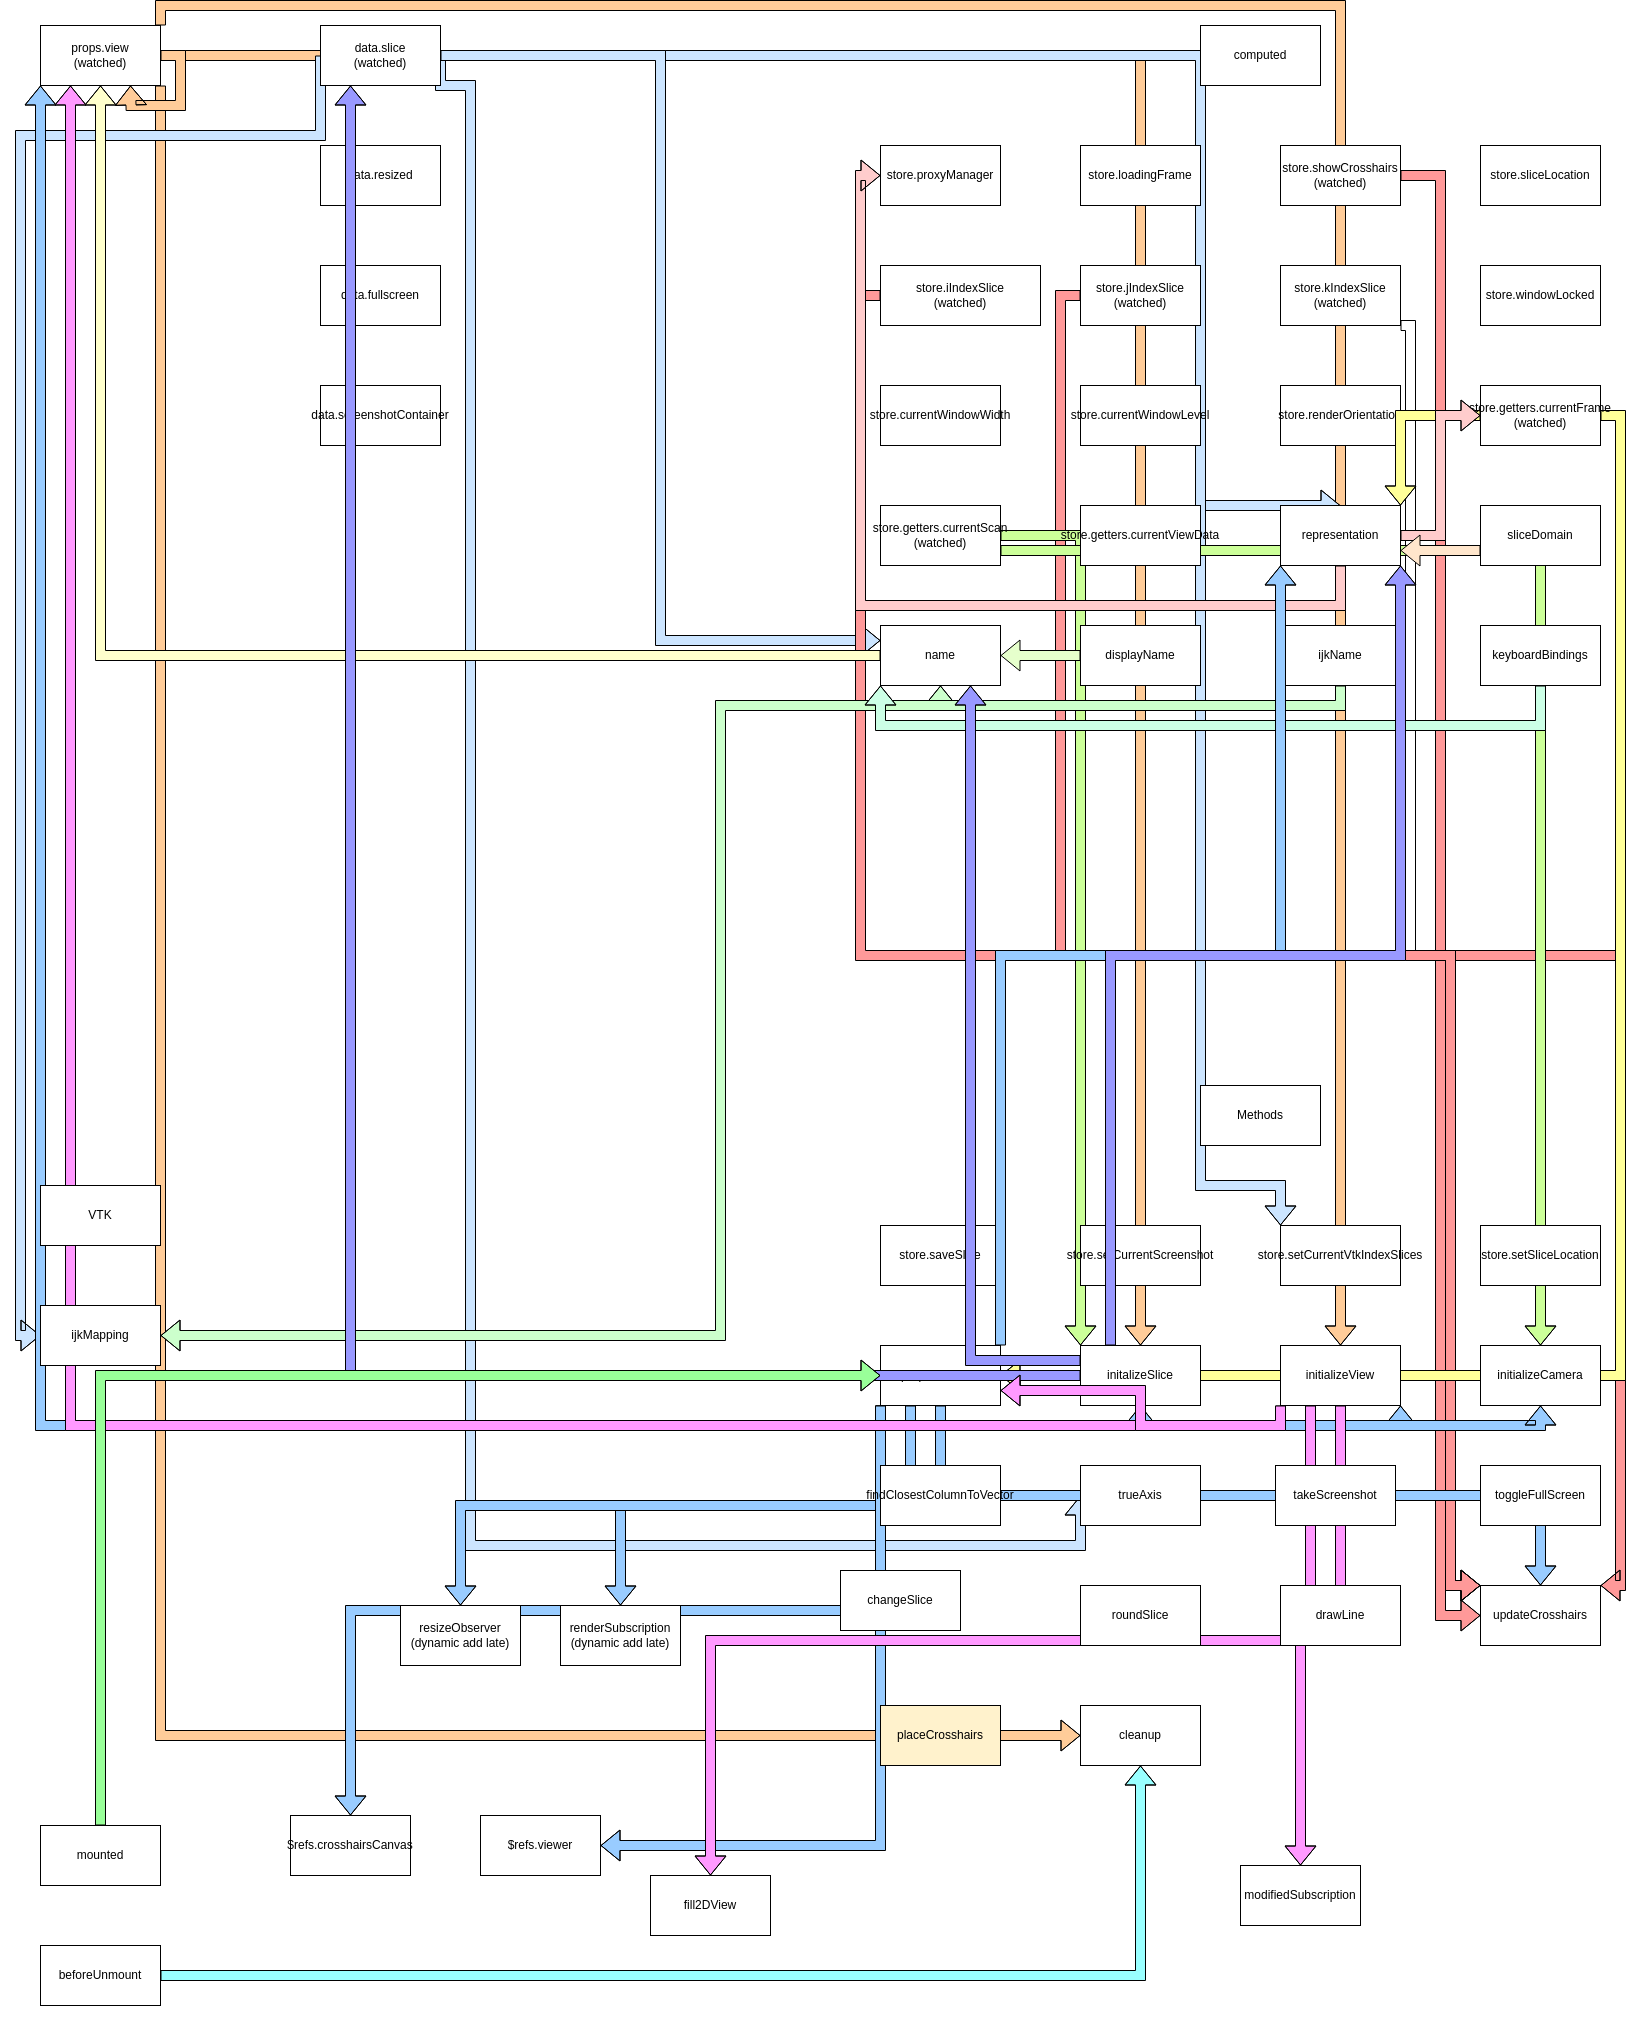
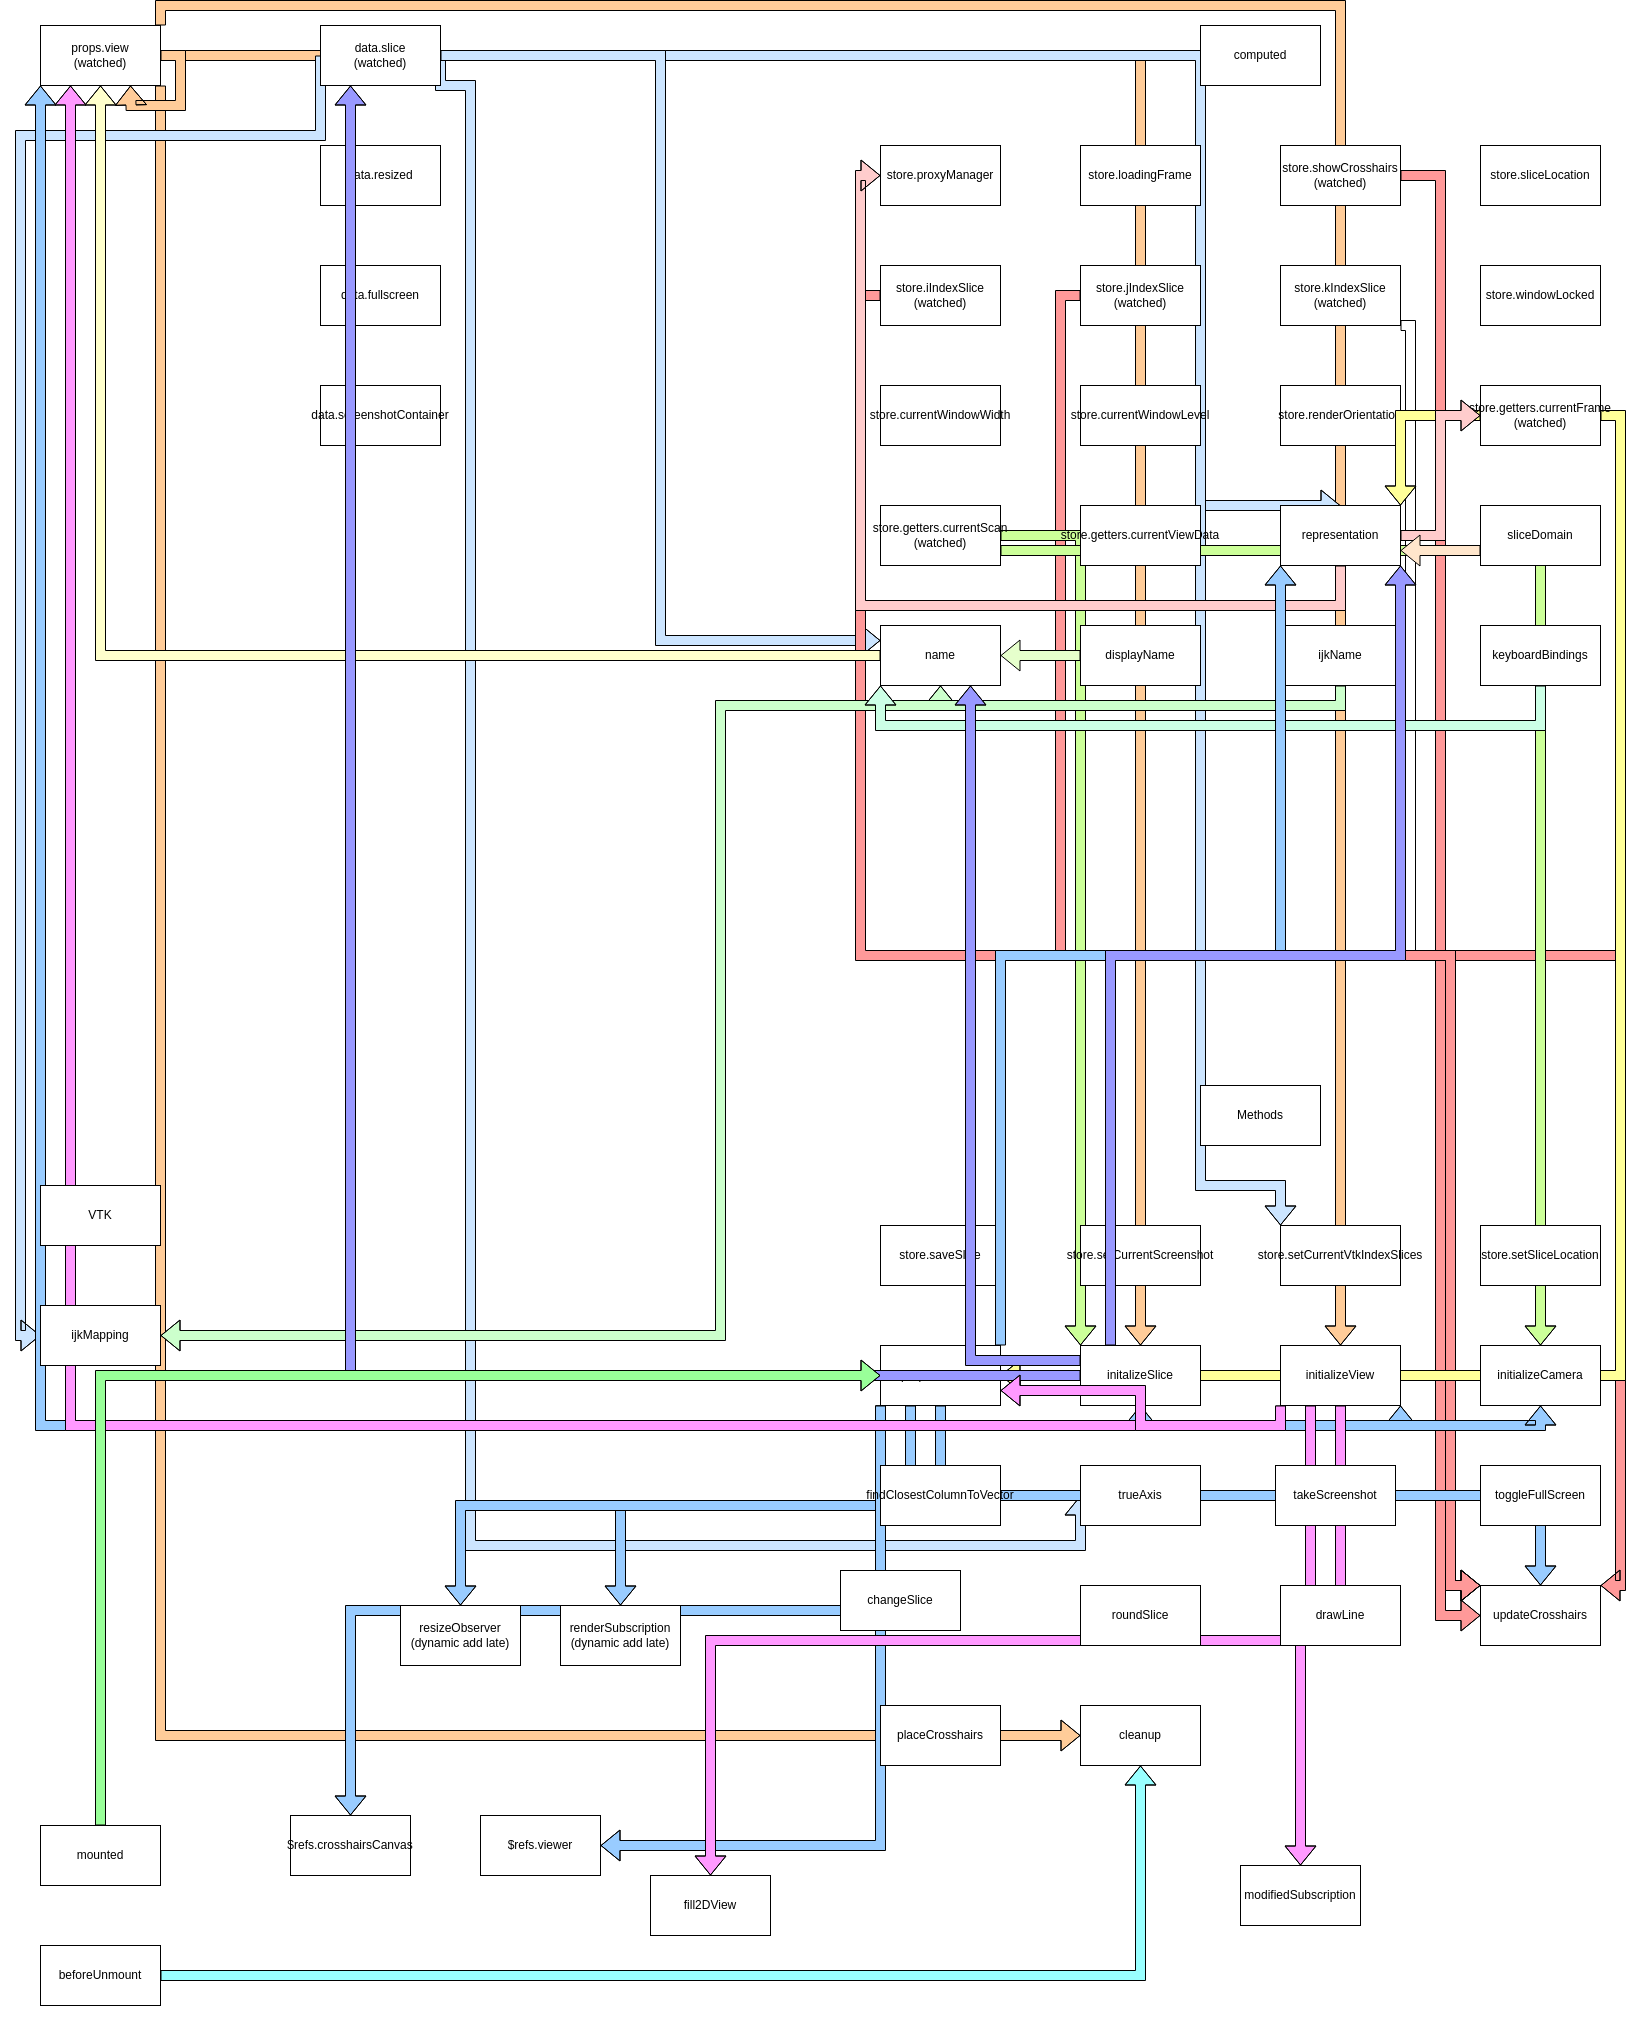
(961, 296) -> (941, 296)
(941, 1736) -> (941, 1736)
